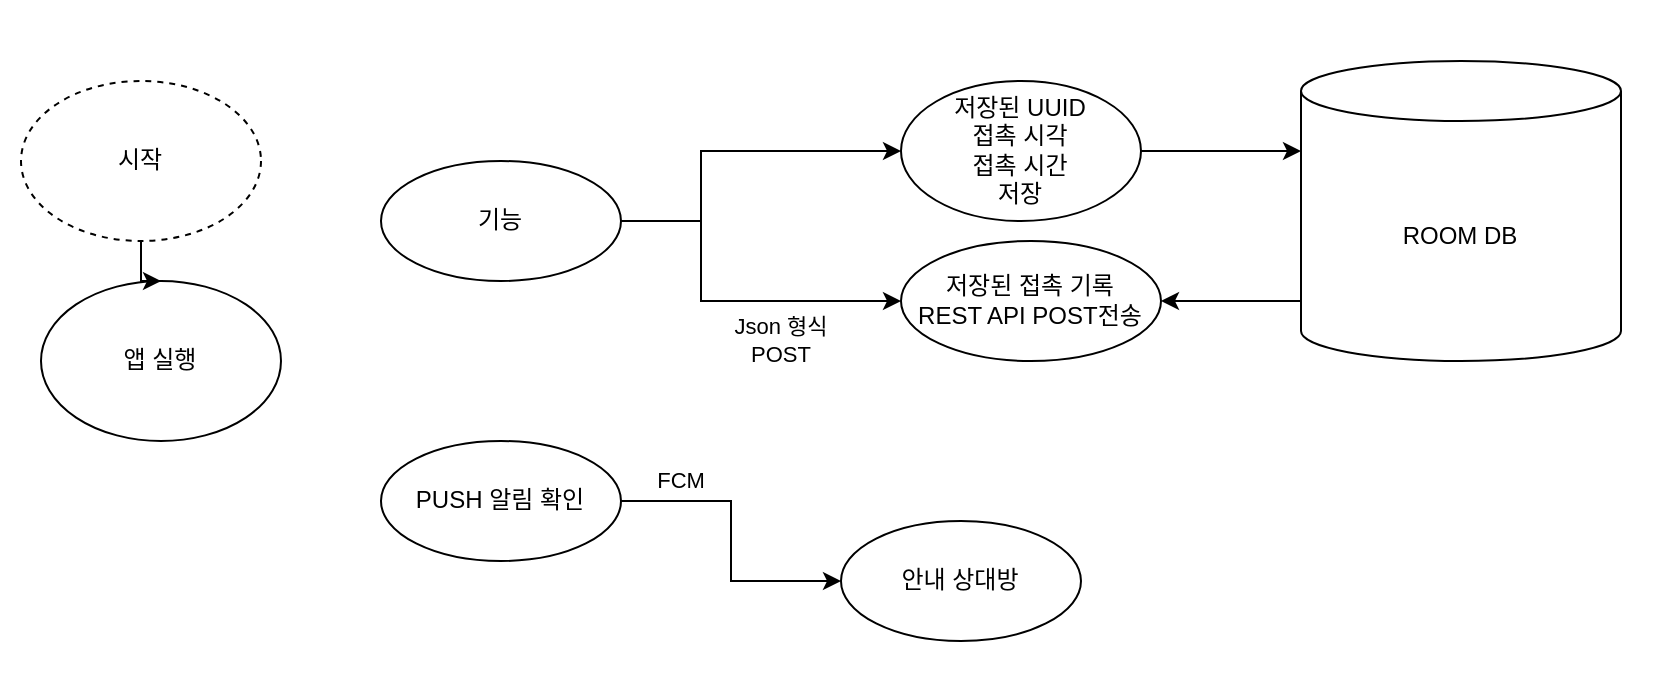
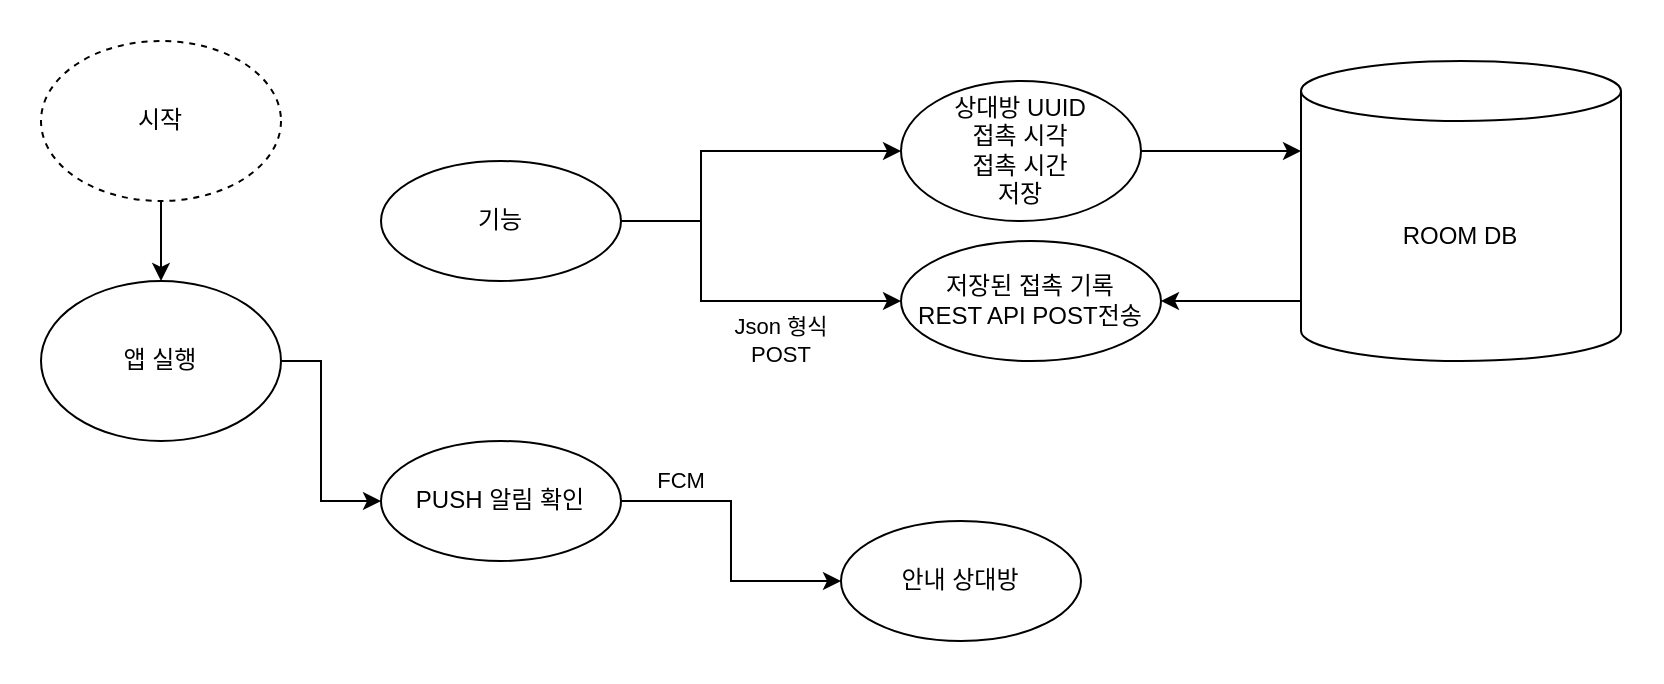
(1021, 151) -> (1021, 151)
(141, 161) -> (161, 121)
none -> (321, 434)
